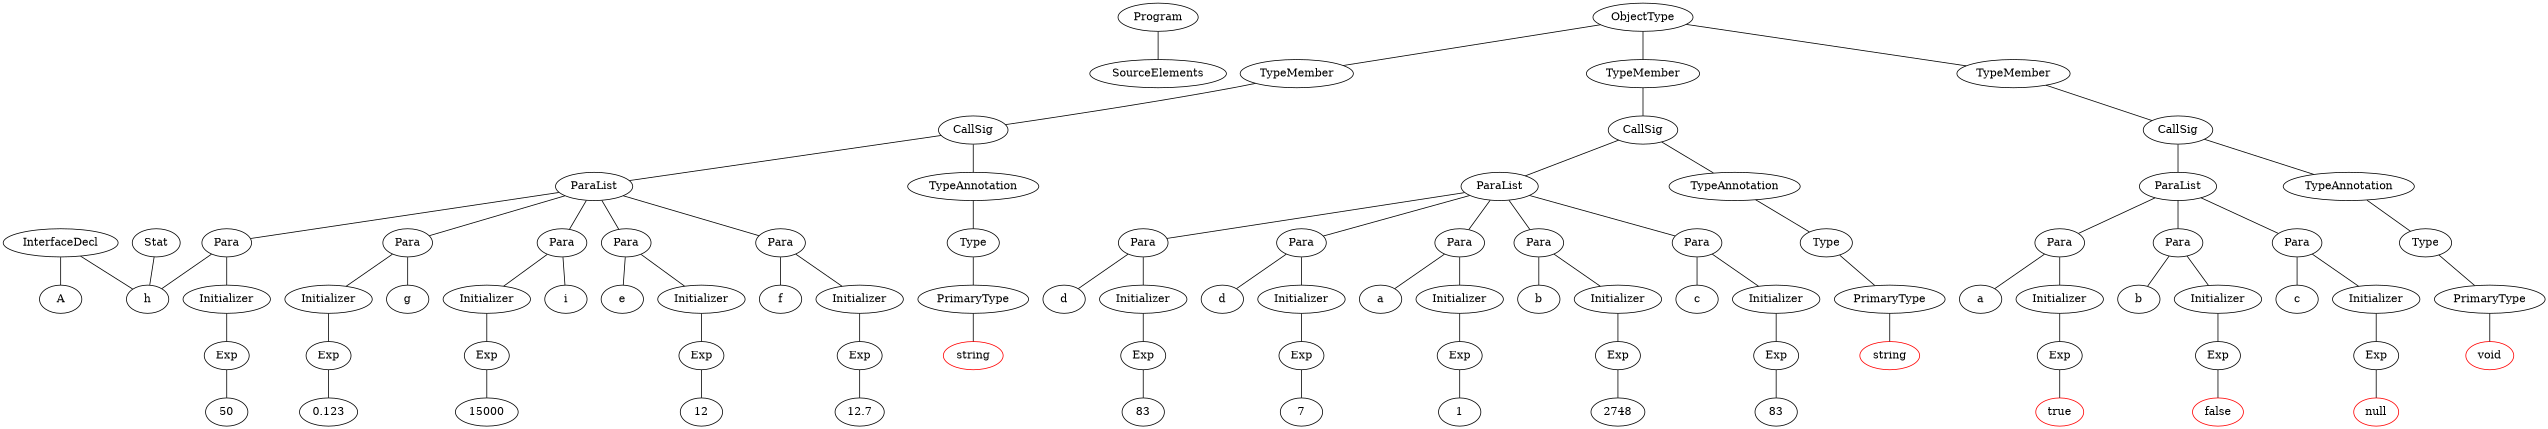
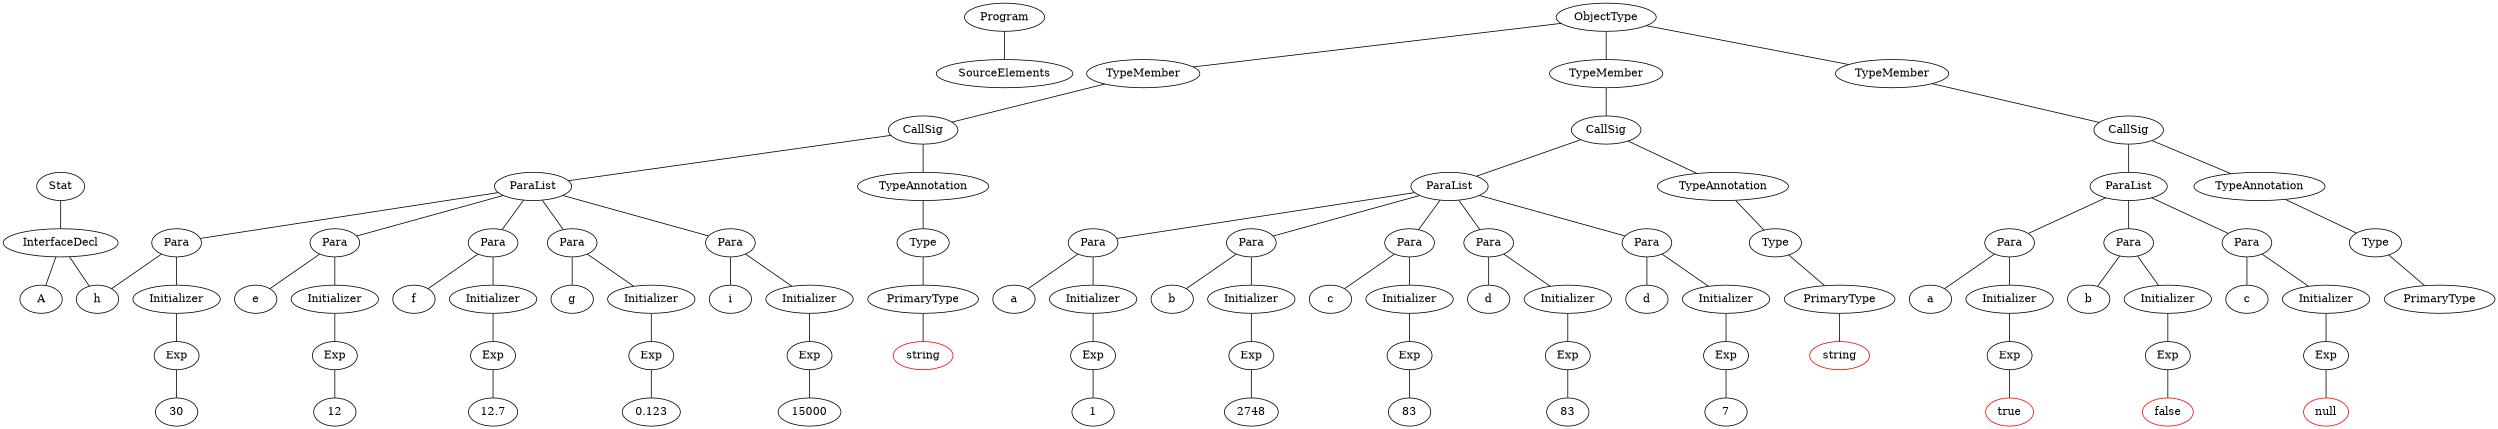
(152, 271) -> (61, 215)
(2490, 356) -> none
(227, 412) -> (177, 412)
